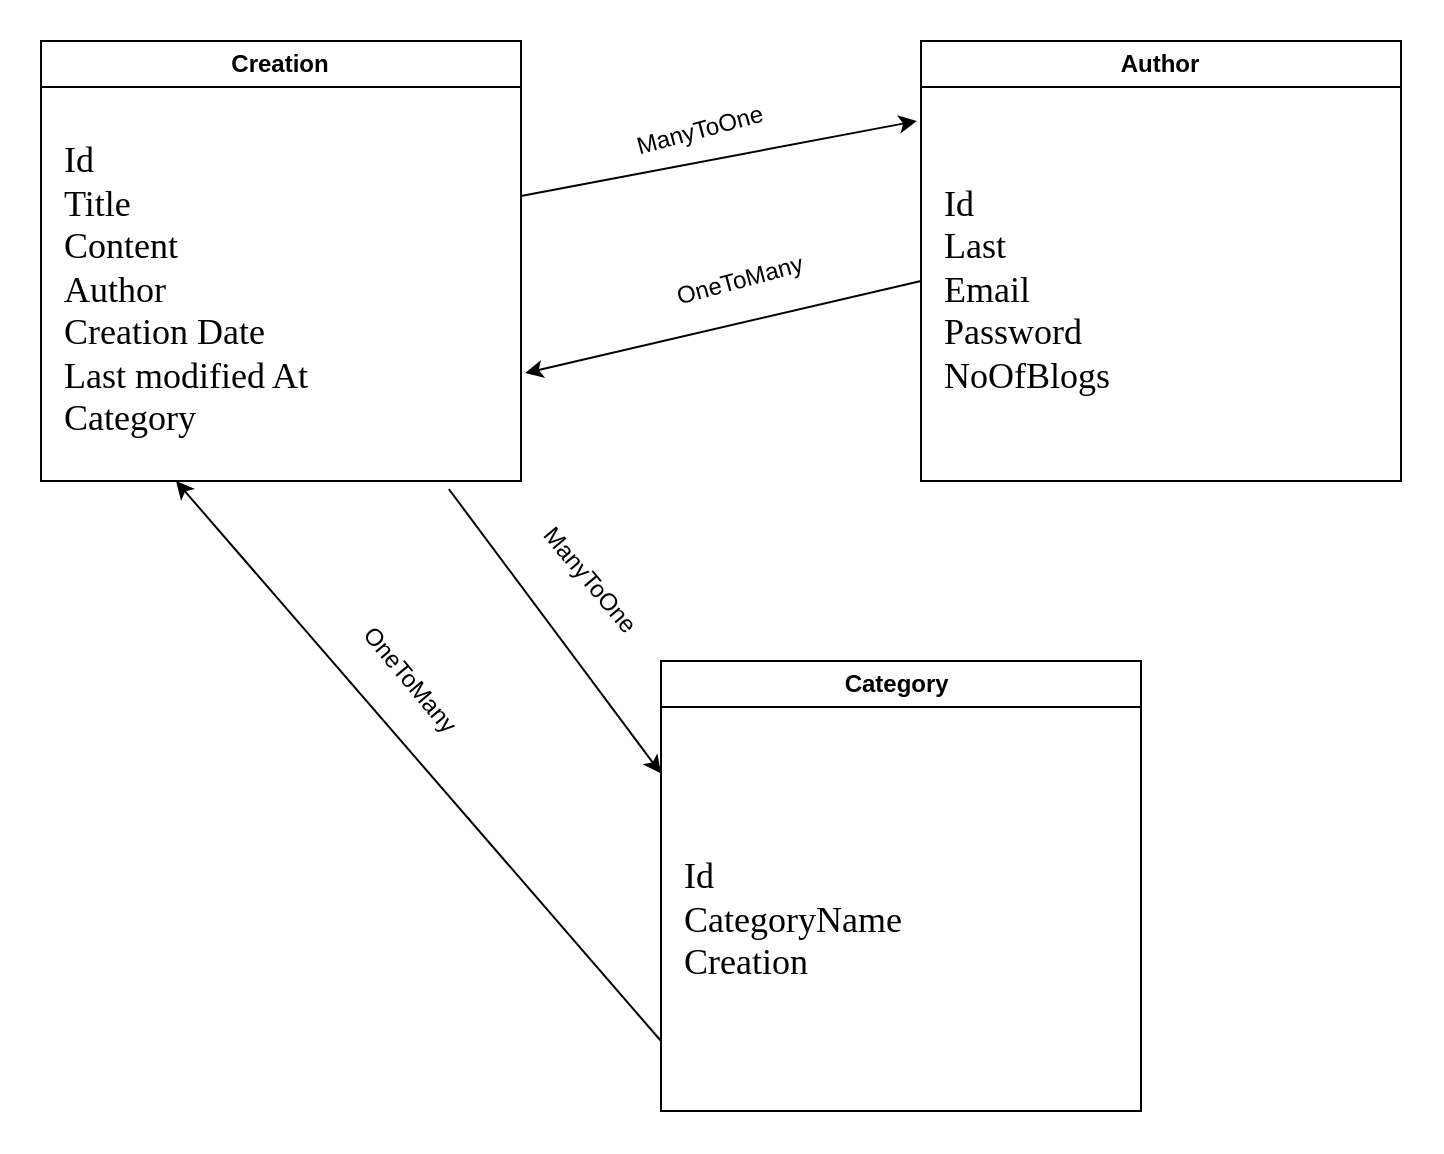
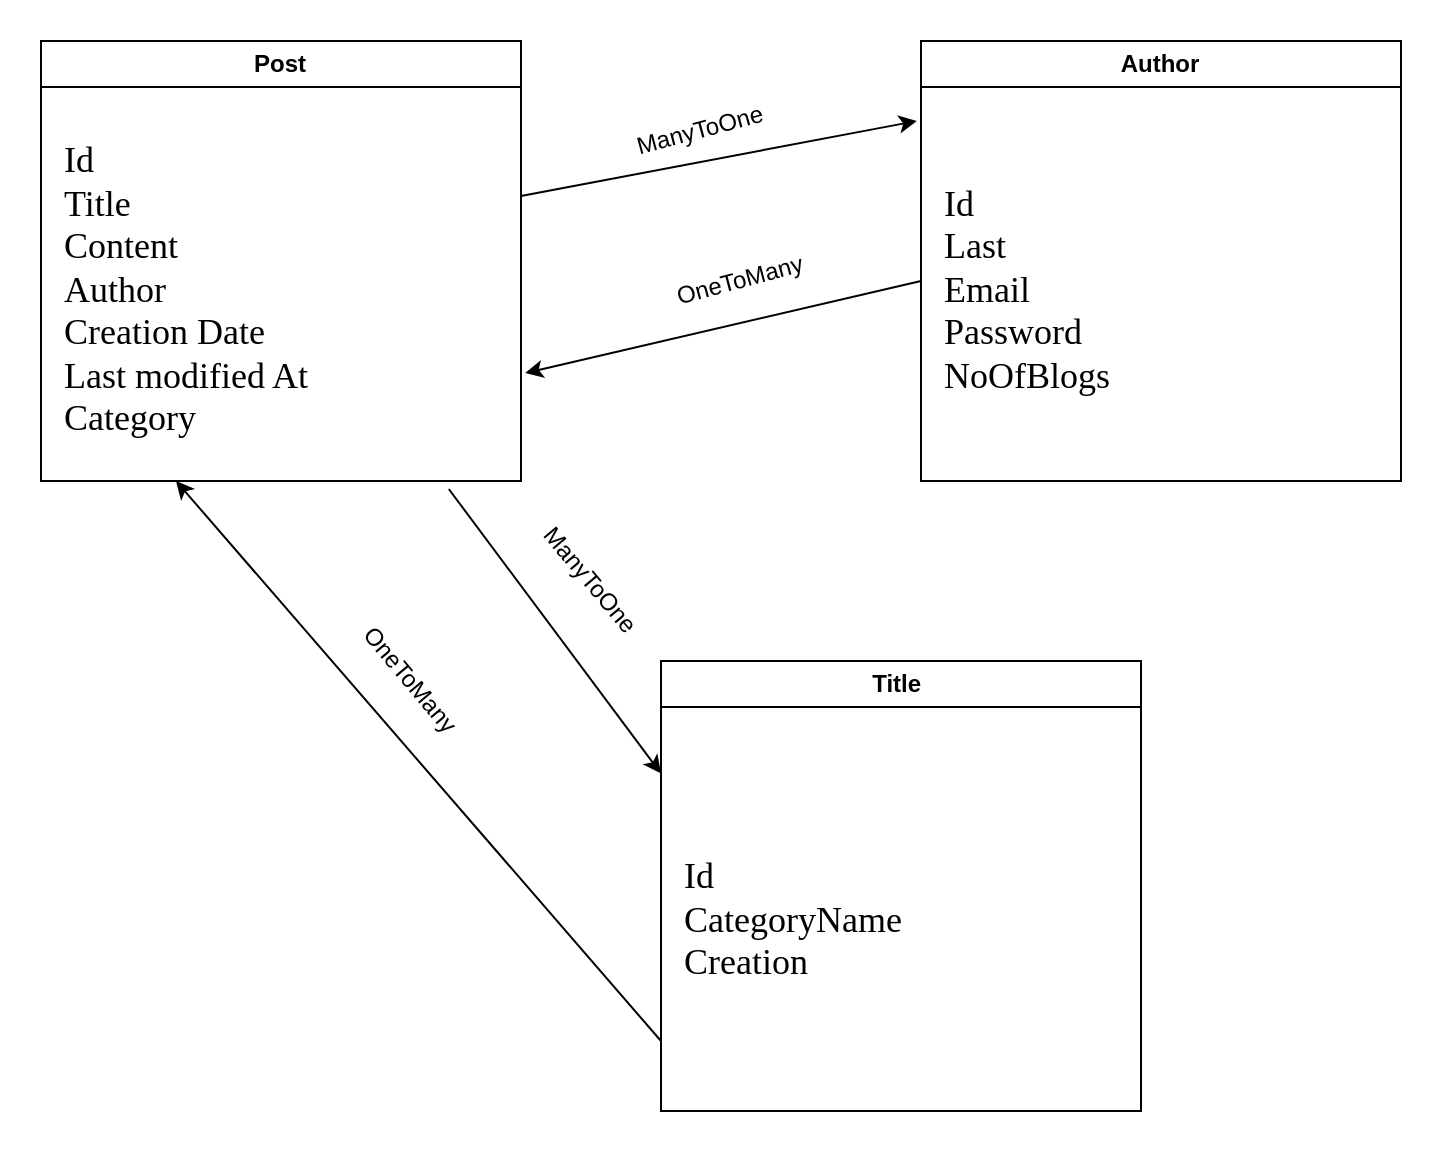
(281, 65) -> (281, 65)
(901, 685) -> (901, 685)
